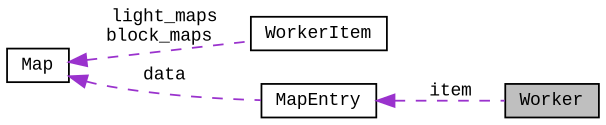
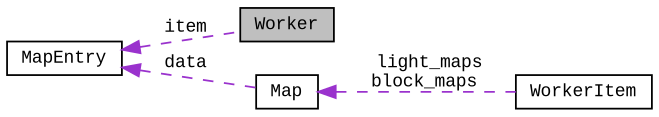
(173, 95) -> (198, 79)
